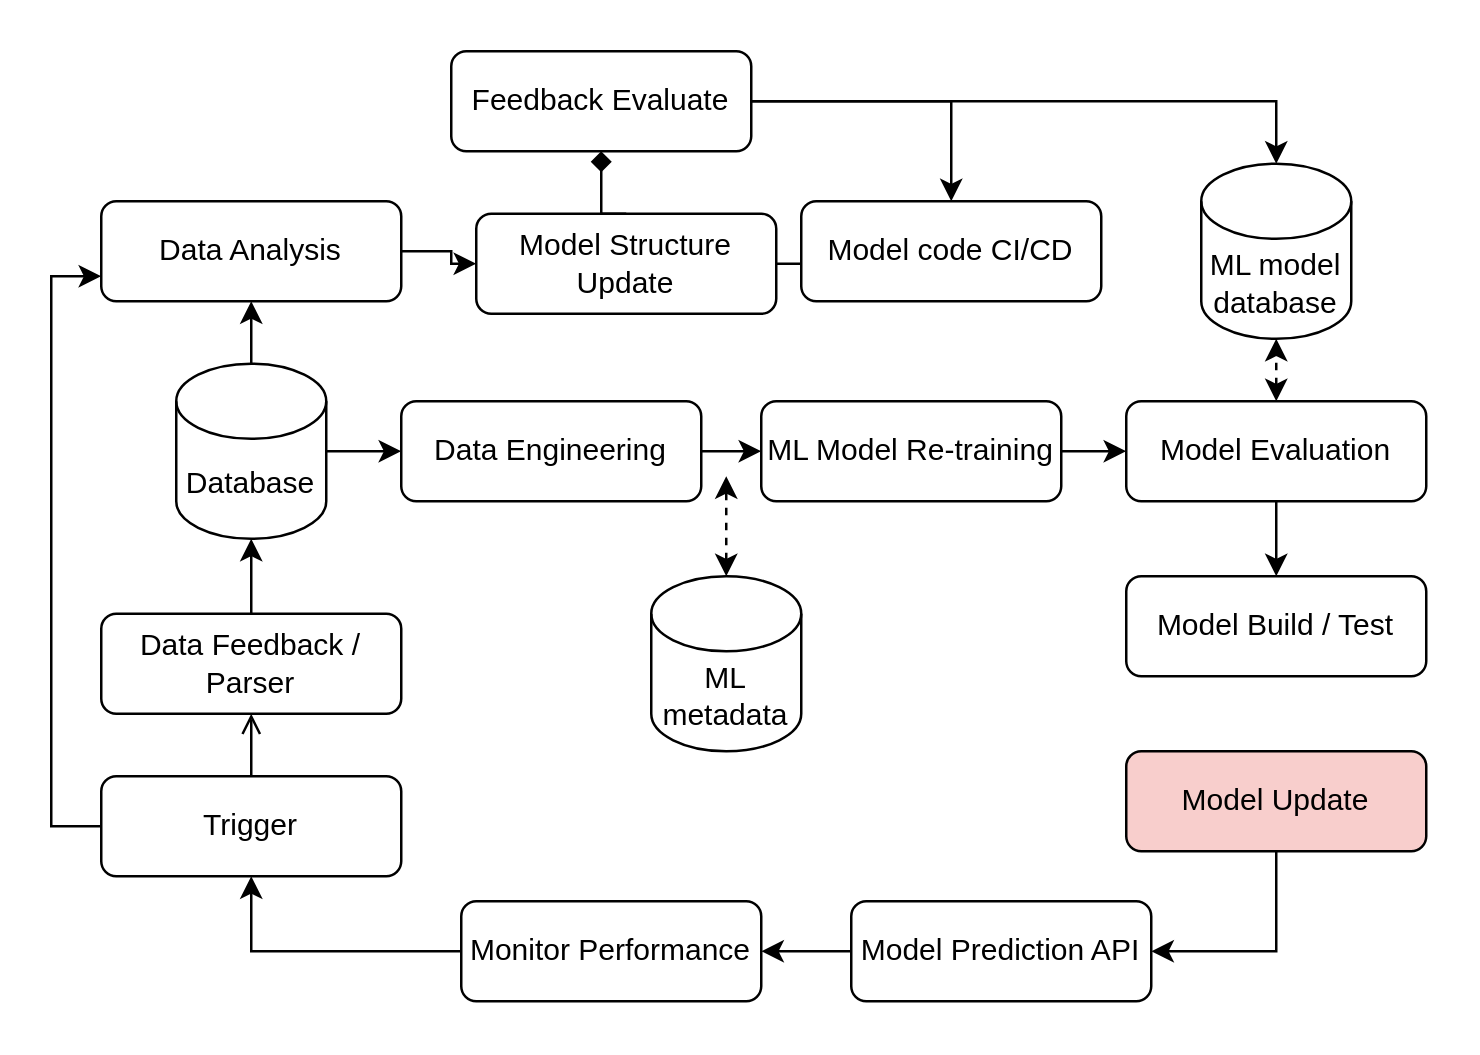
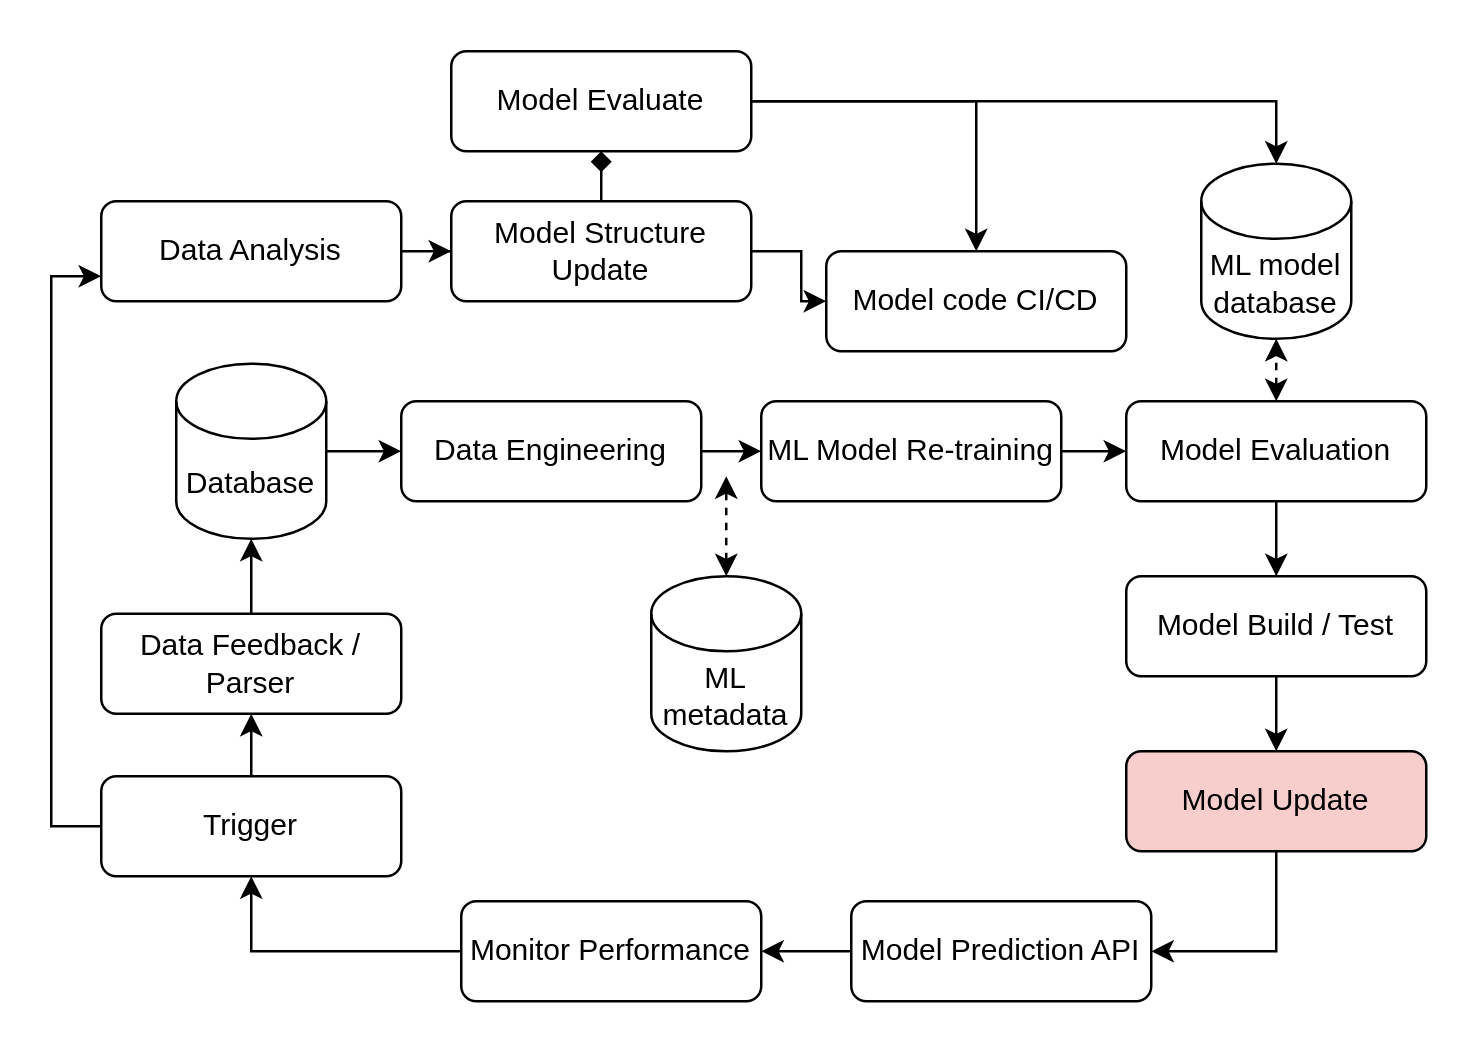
(601, 101) -> (601, 101)
(951, 251) -> (976, 301)
(626, 264) -> (601, 251)
(251, 324) -> none
none -> (1276, 722)
(251, 727) -> (251, 732)
